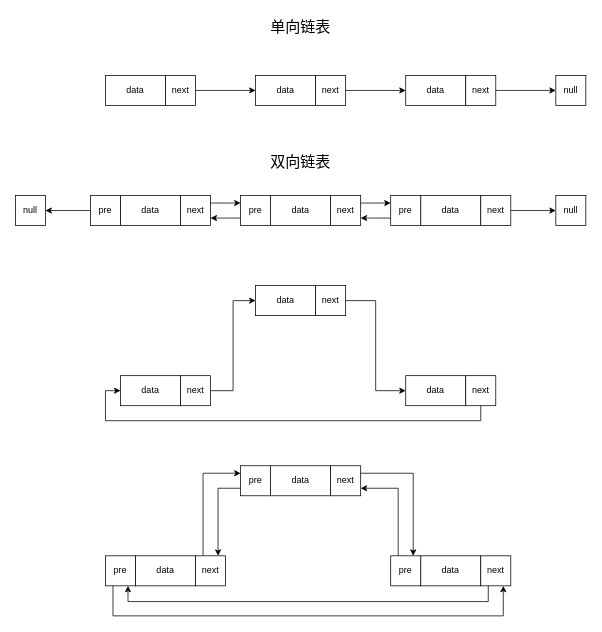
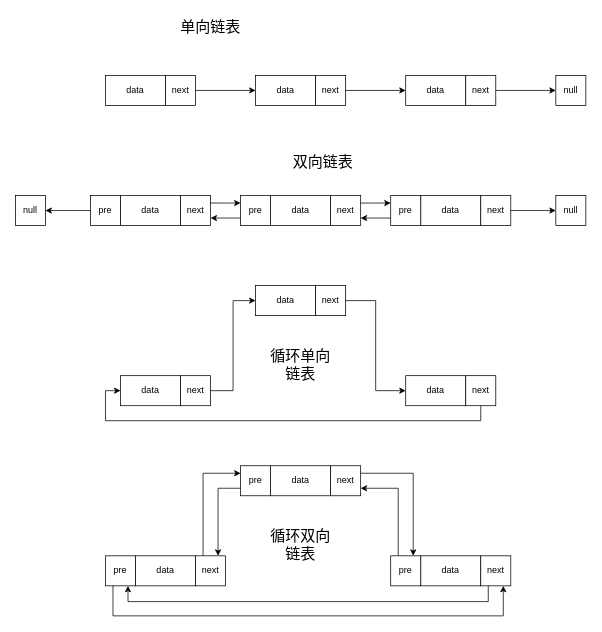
(300, 27) -> (210, 27)
(300, 162) -> (323, 162)
none -> (300, 364)
none -> (300, 544)
